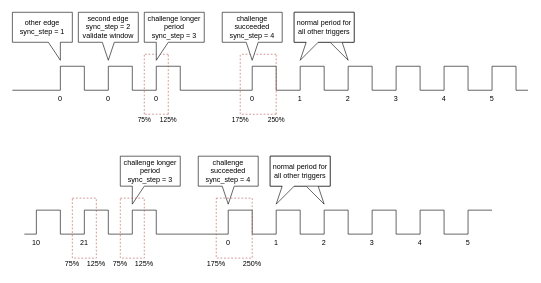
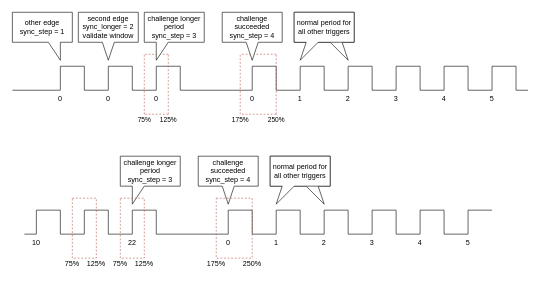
(108, 27) -> (108, 27)
(84, 243) -> none
none -> (132, 243)
